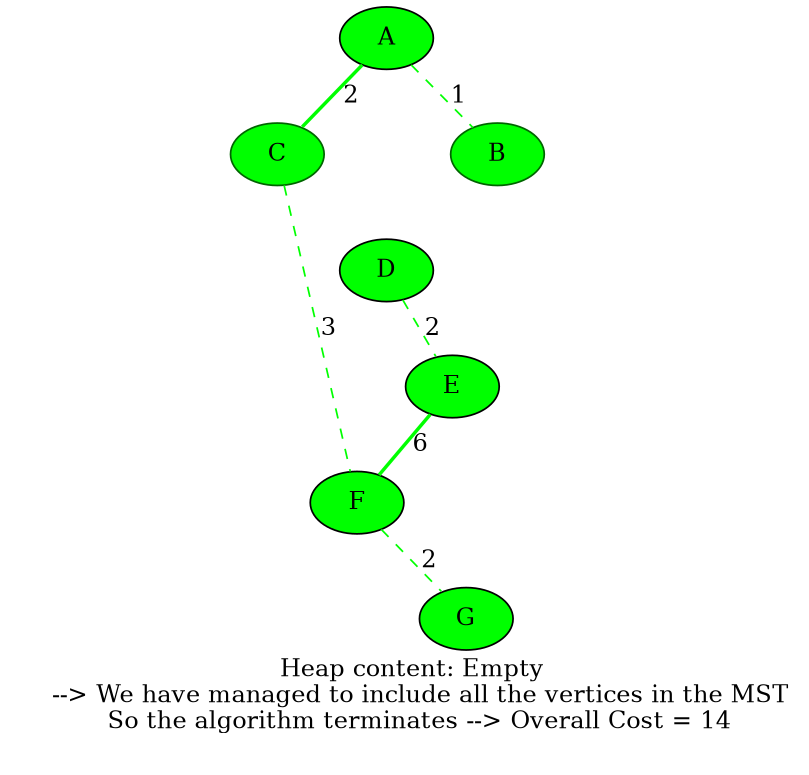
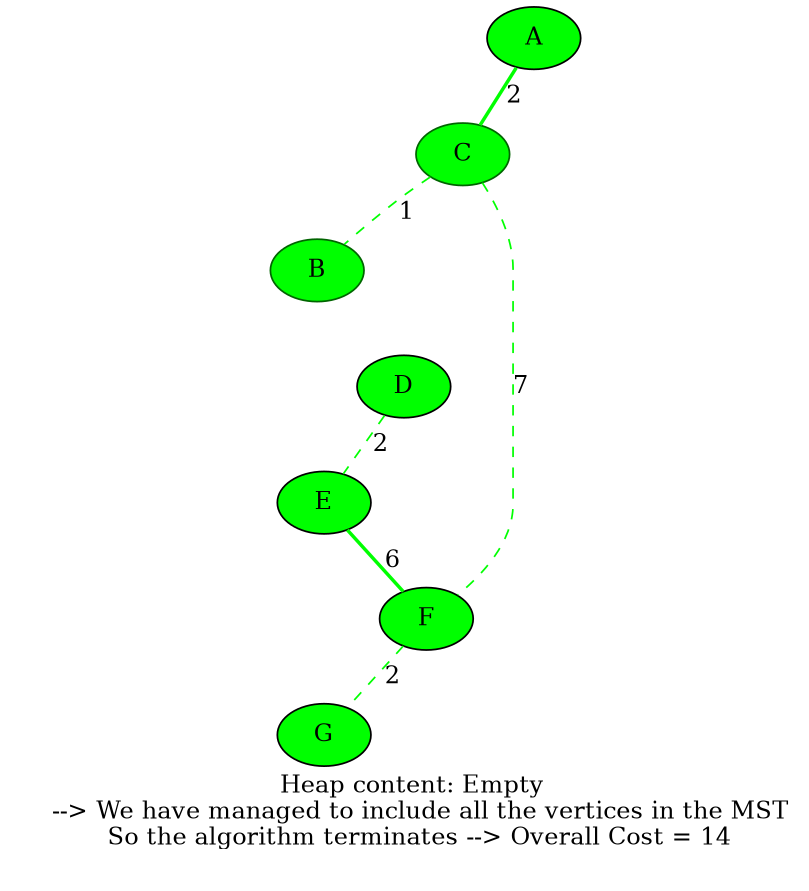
(442, 96) -> (386, 209)
(329, 328) -> (522, 387)
